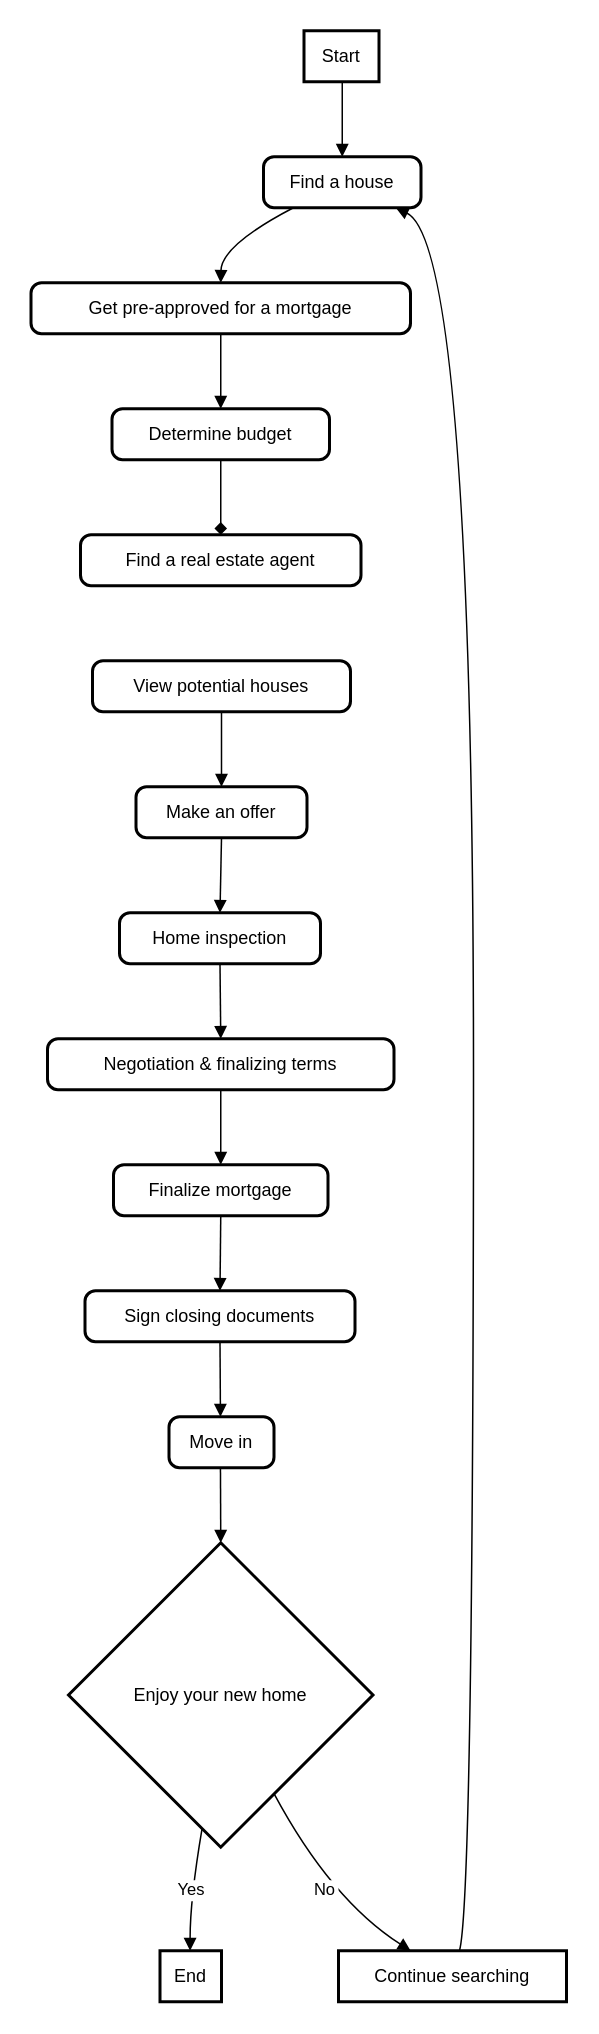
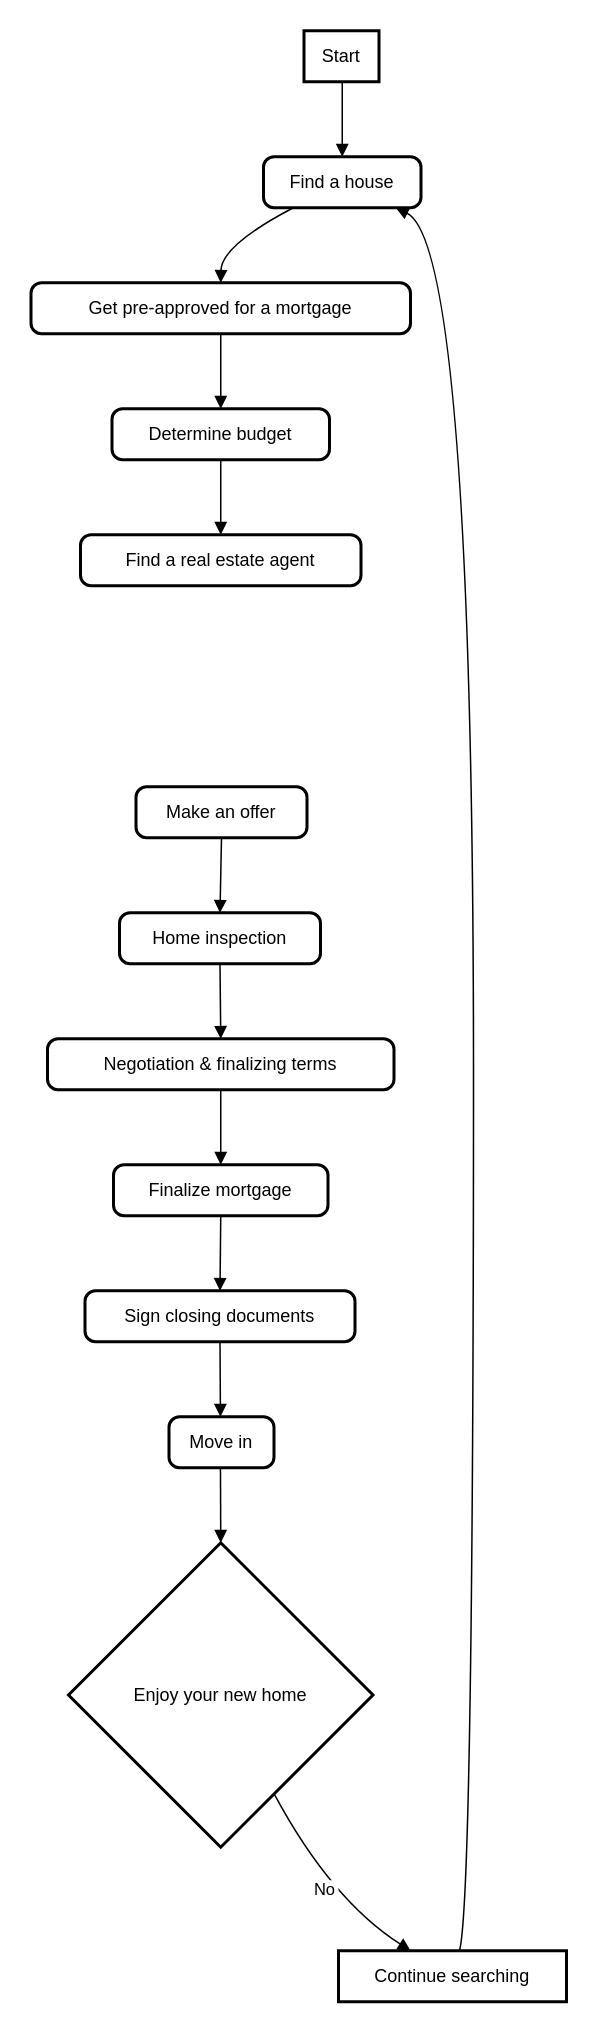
(221, 521) -> (221, 521)
(221, 686) -> none
(221, 744) -> none
(194, 1881) -> none
(191, 1976) -> none
